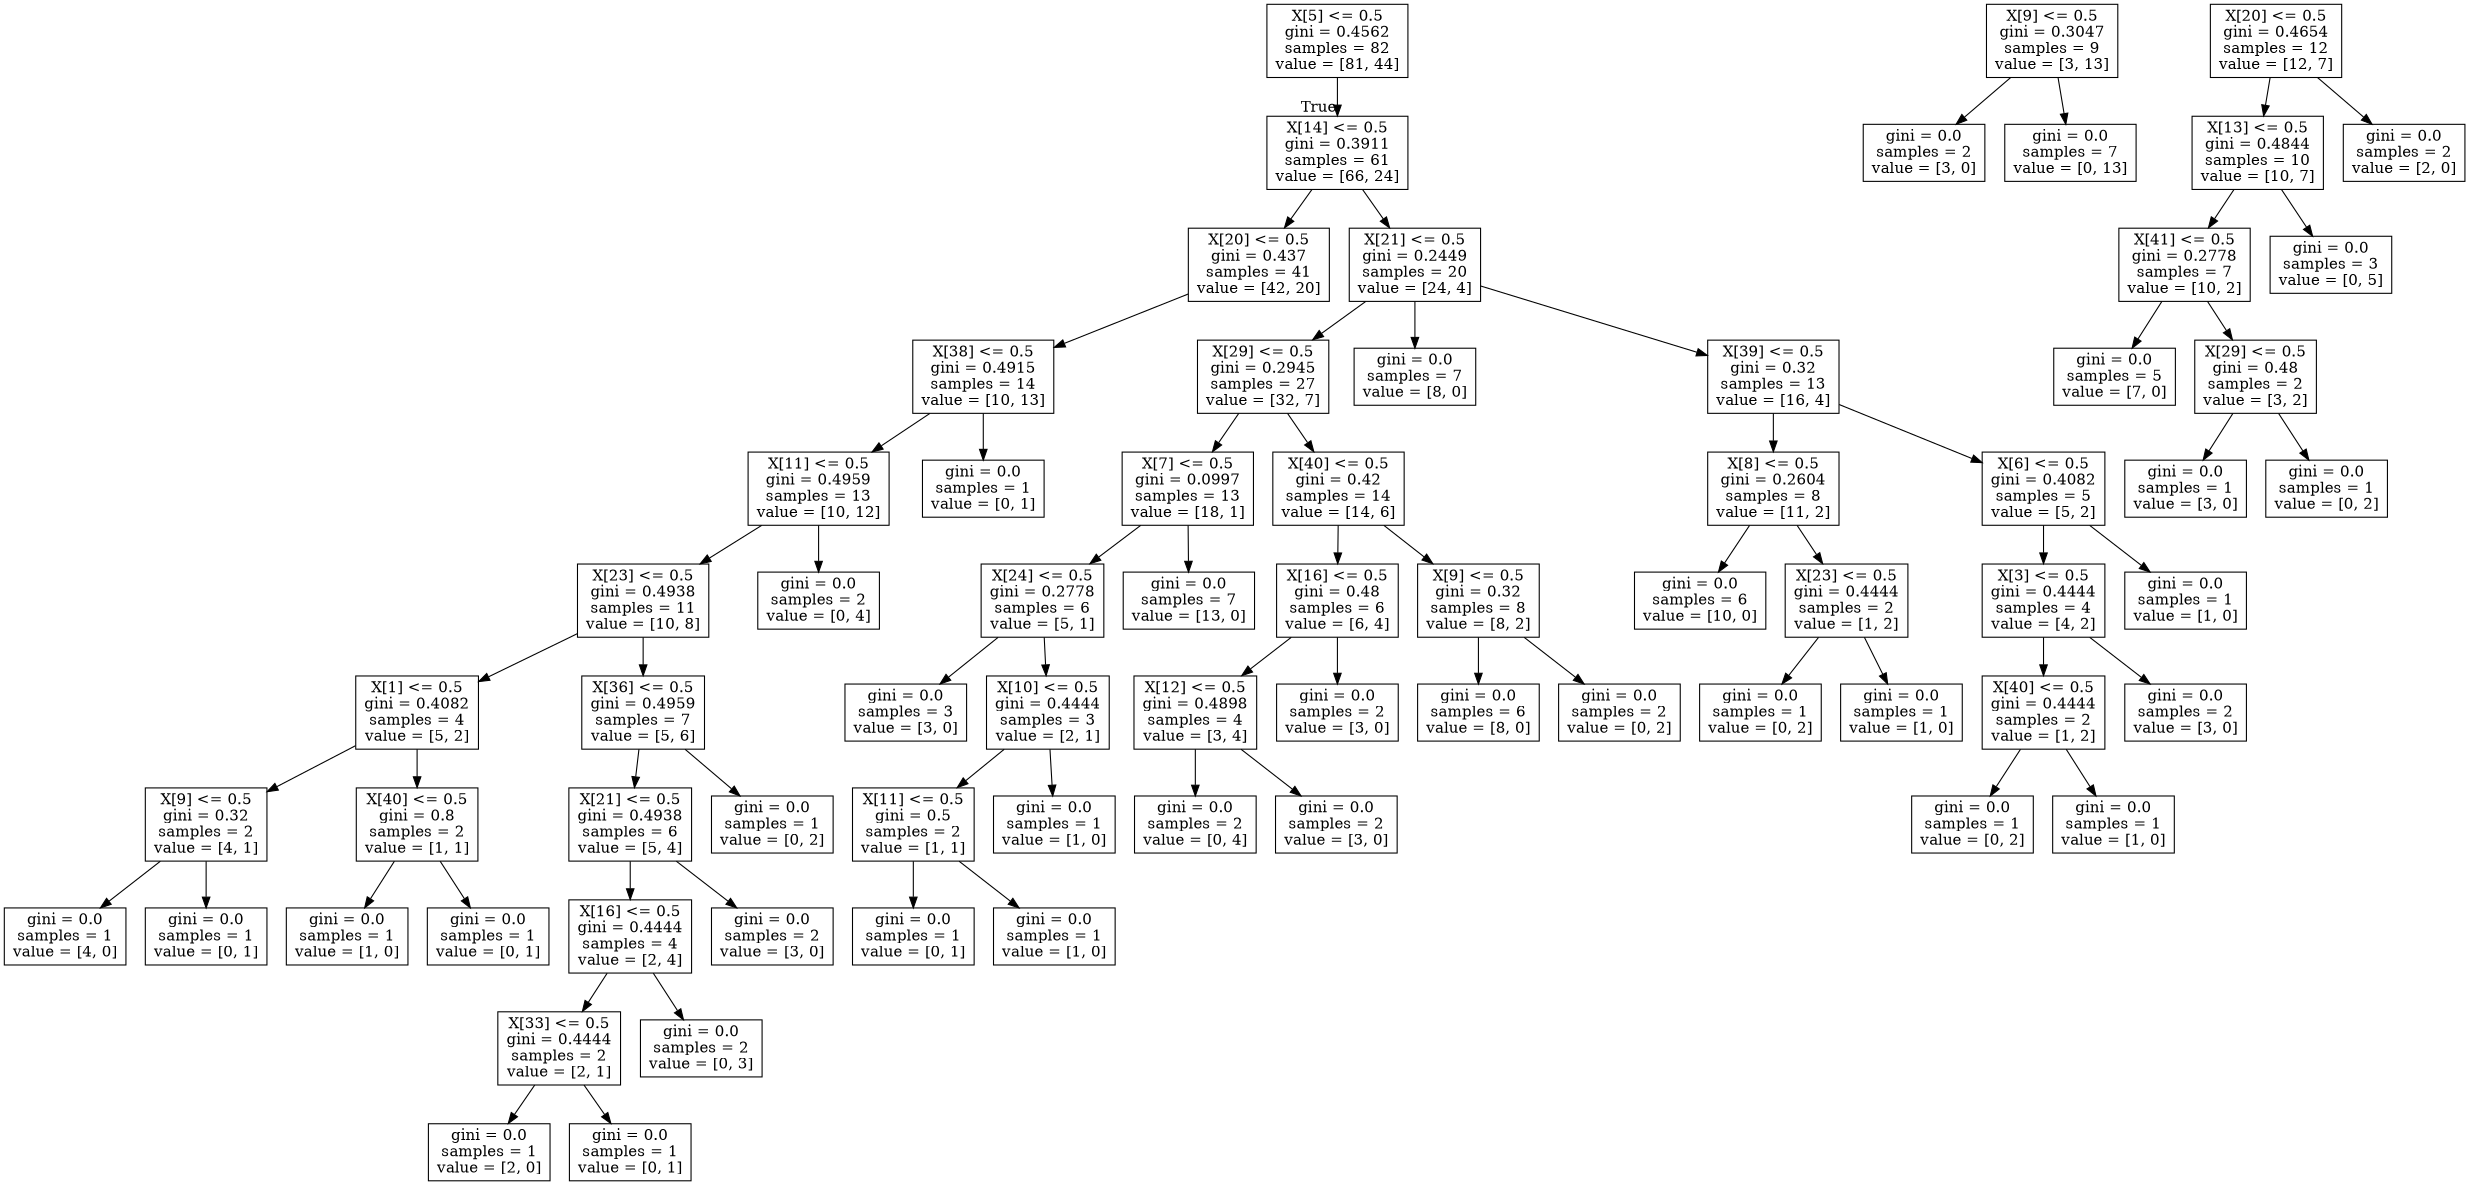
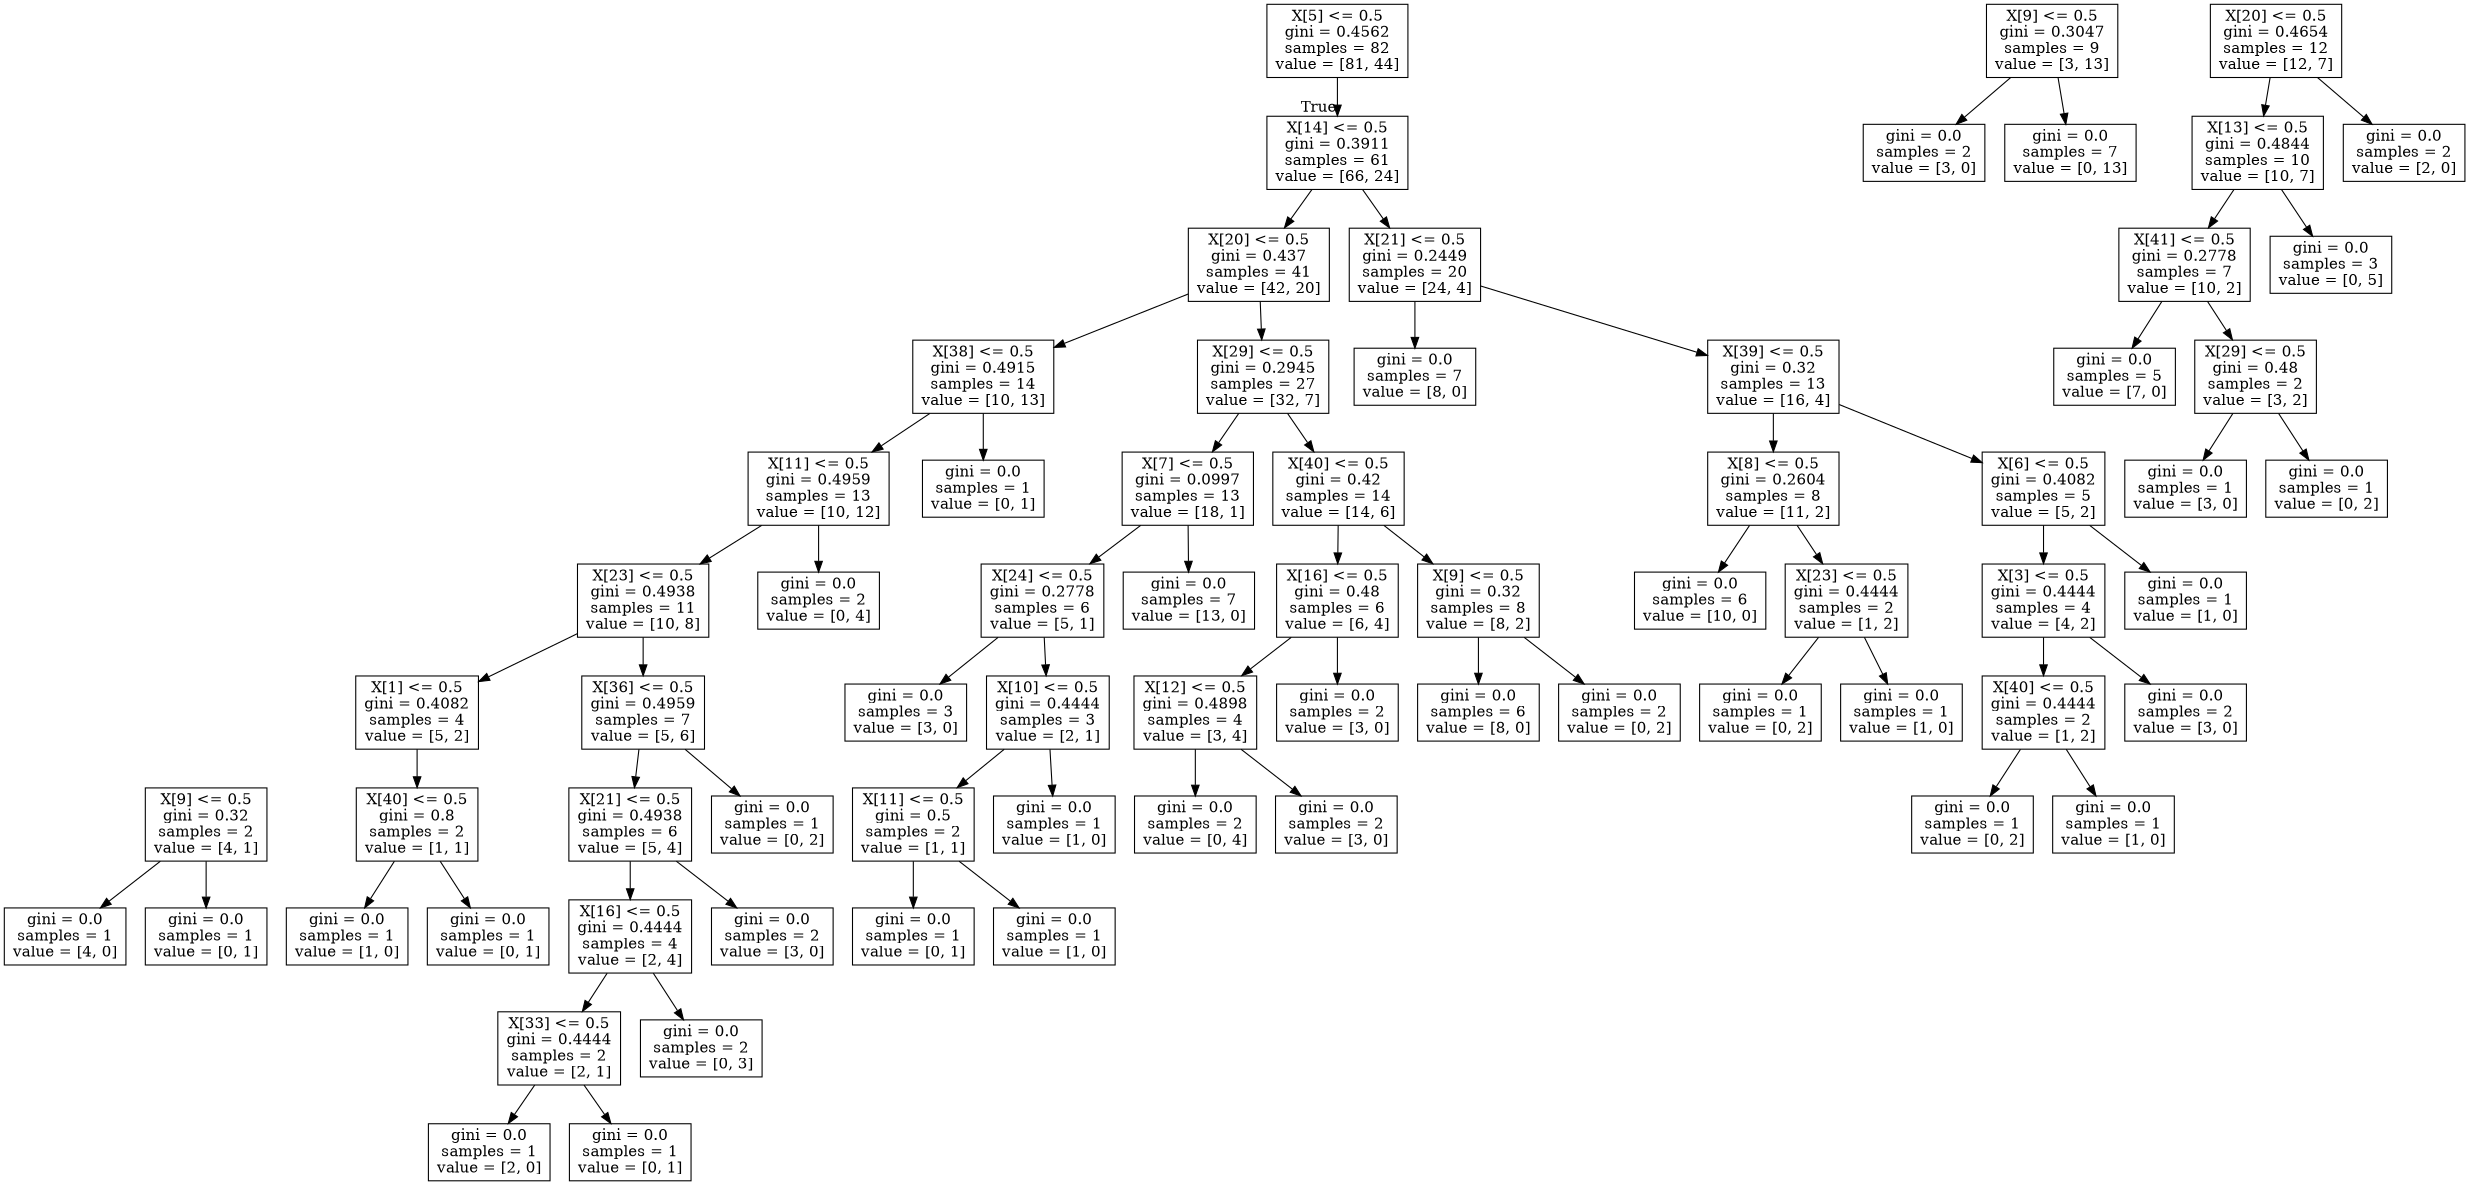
(1344, 317) -> (1261, 315)
(316, 766) -> none
